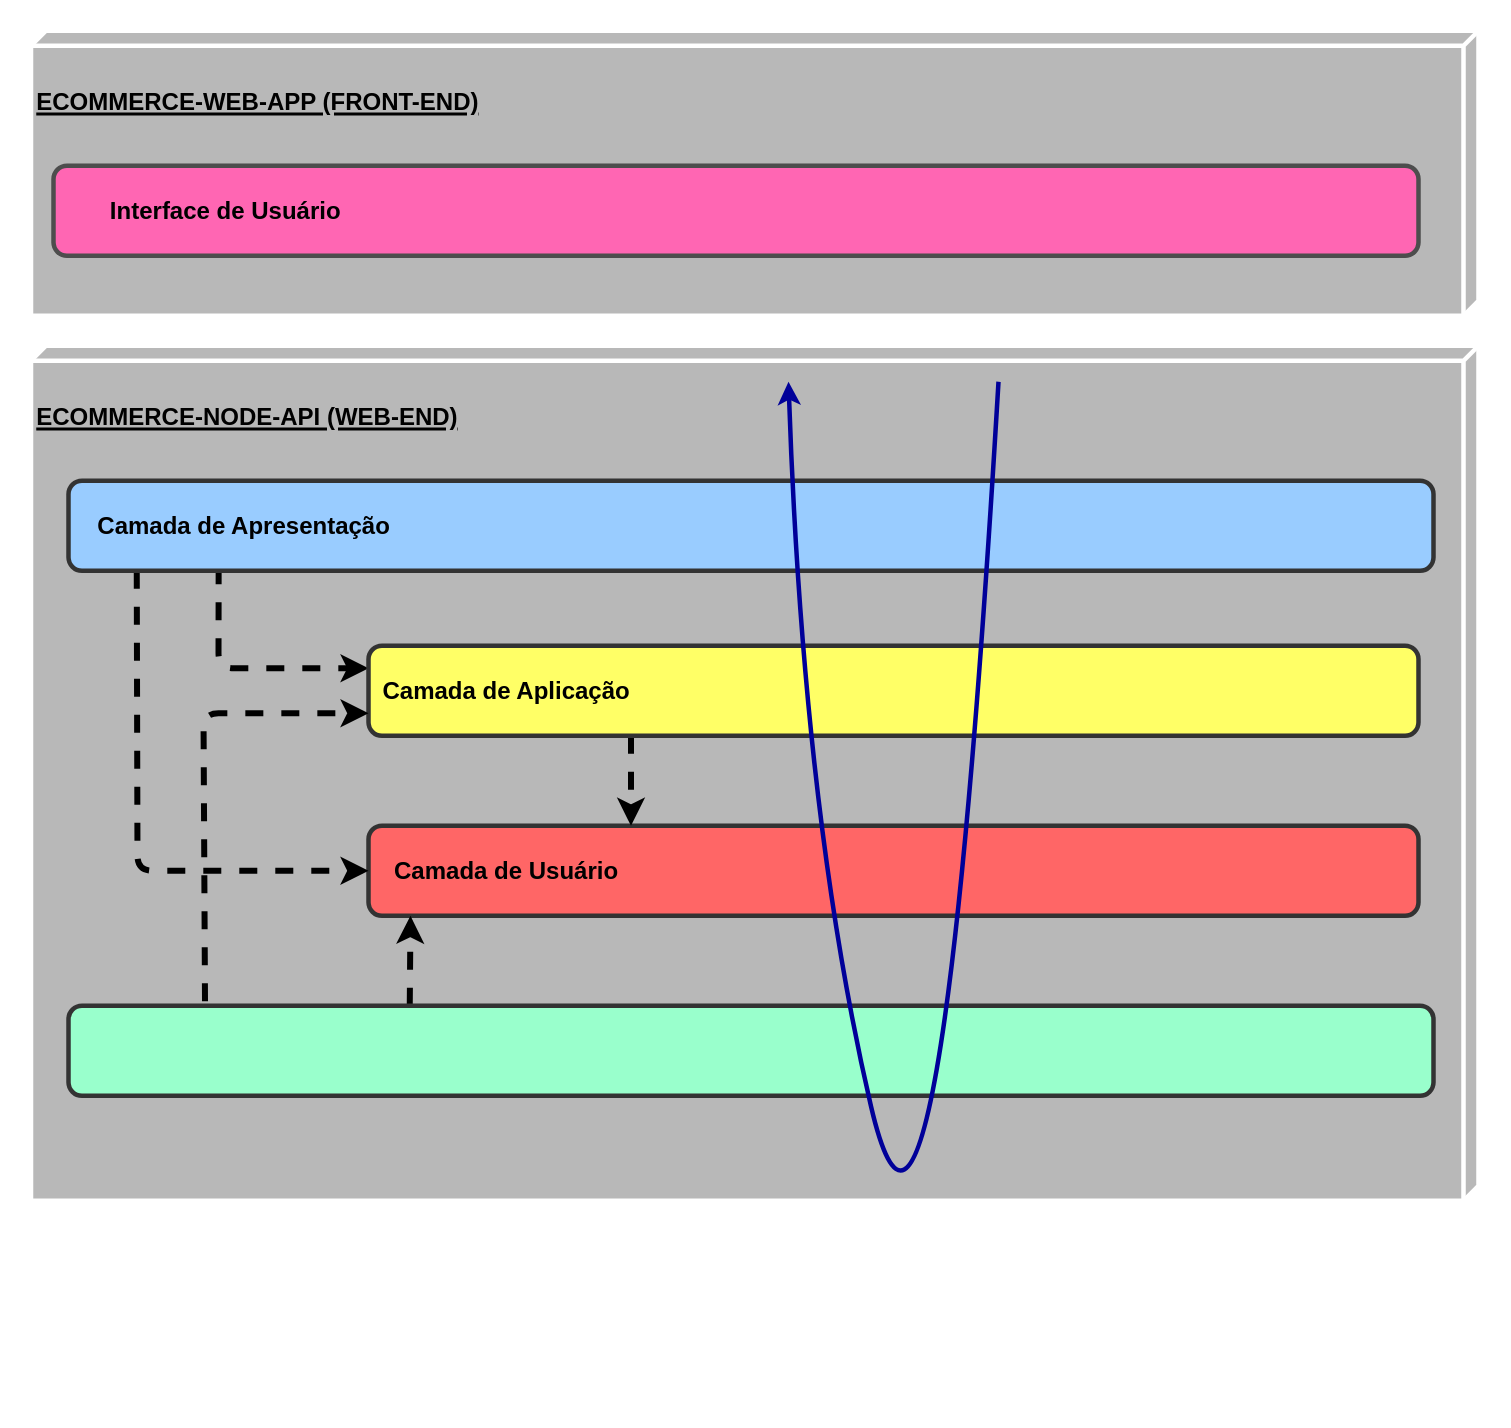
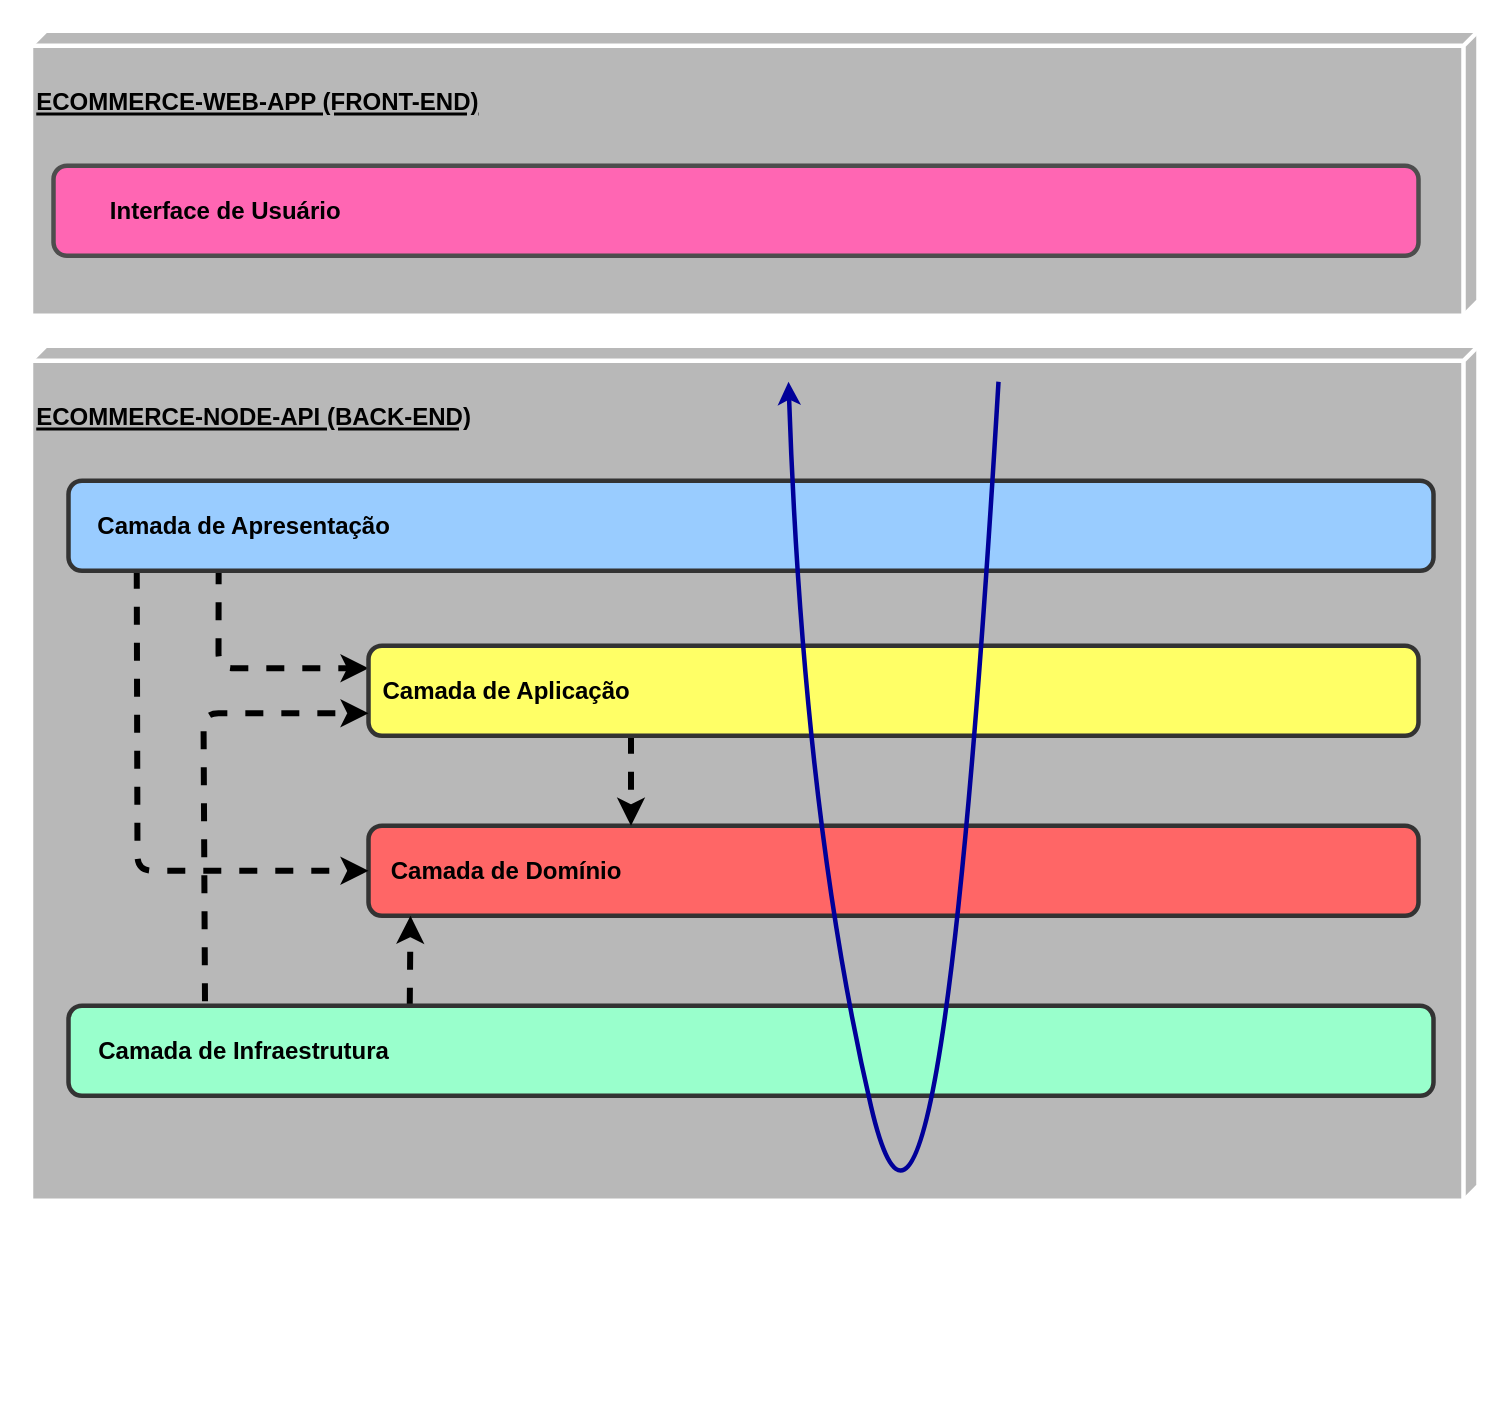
(176, 379) -> (181, 379)
(503, 871) -> (503, 871)
none -> (241, 1051)
